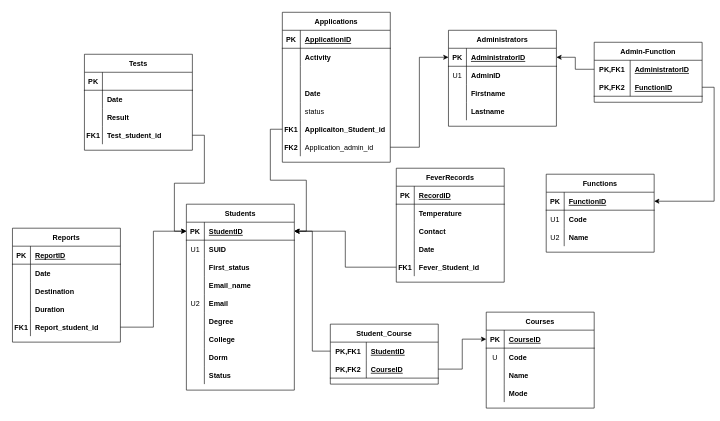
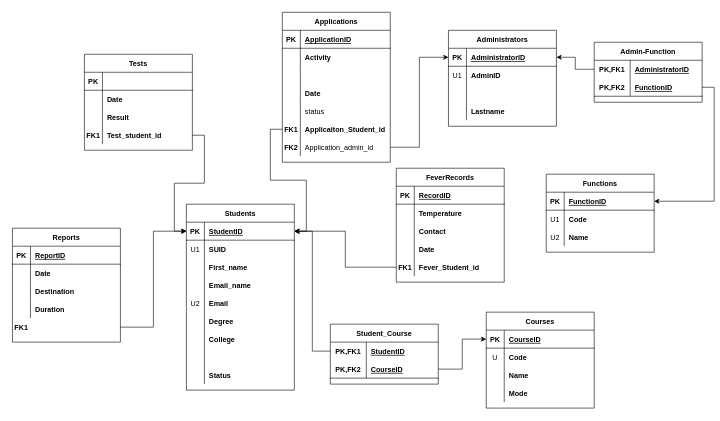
(512, 93) -> none
(232, 268) -> (228, 268)
(75, 327) -> none
(249, 357) -> none
